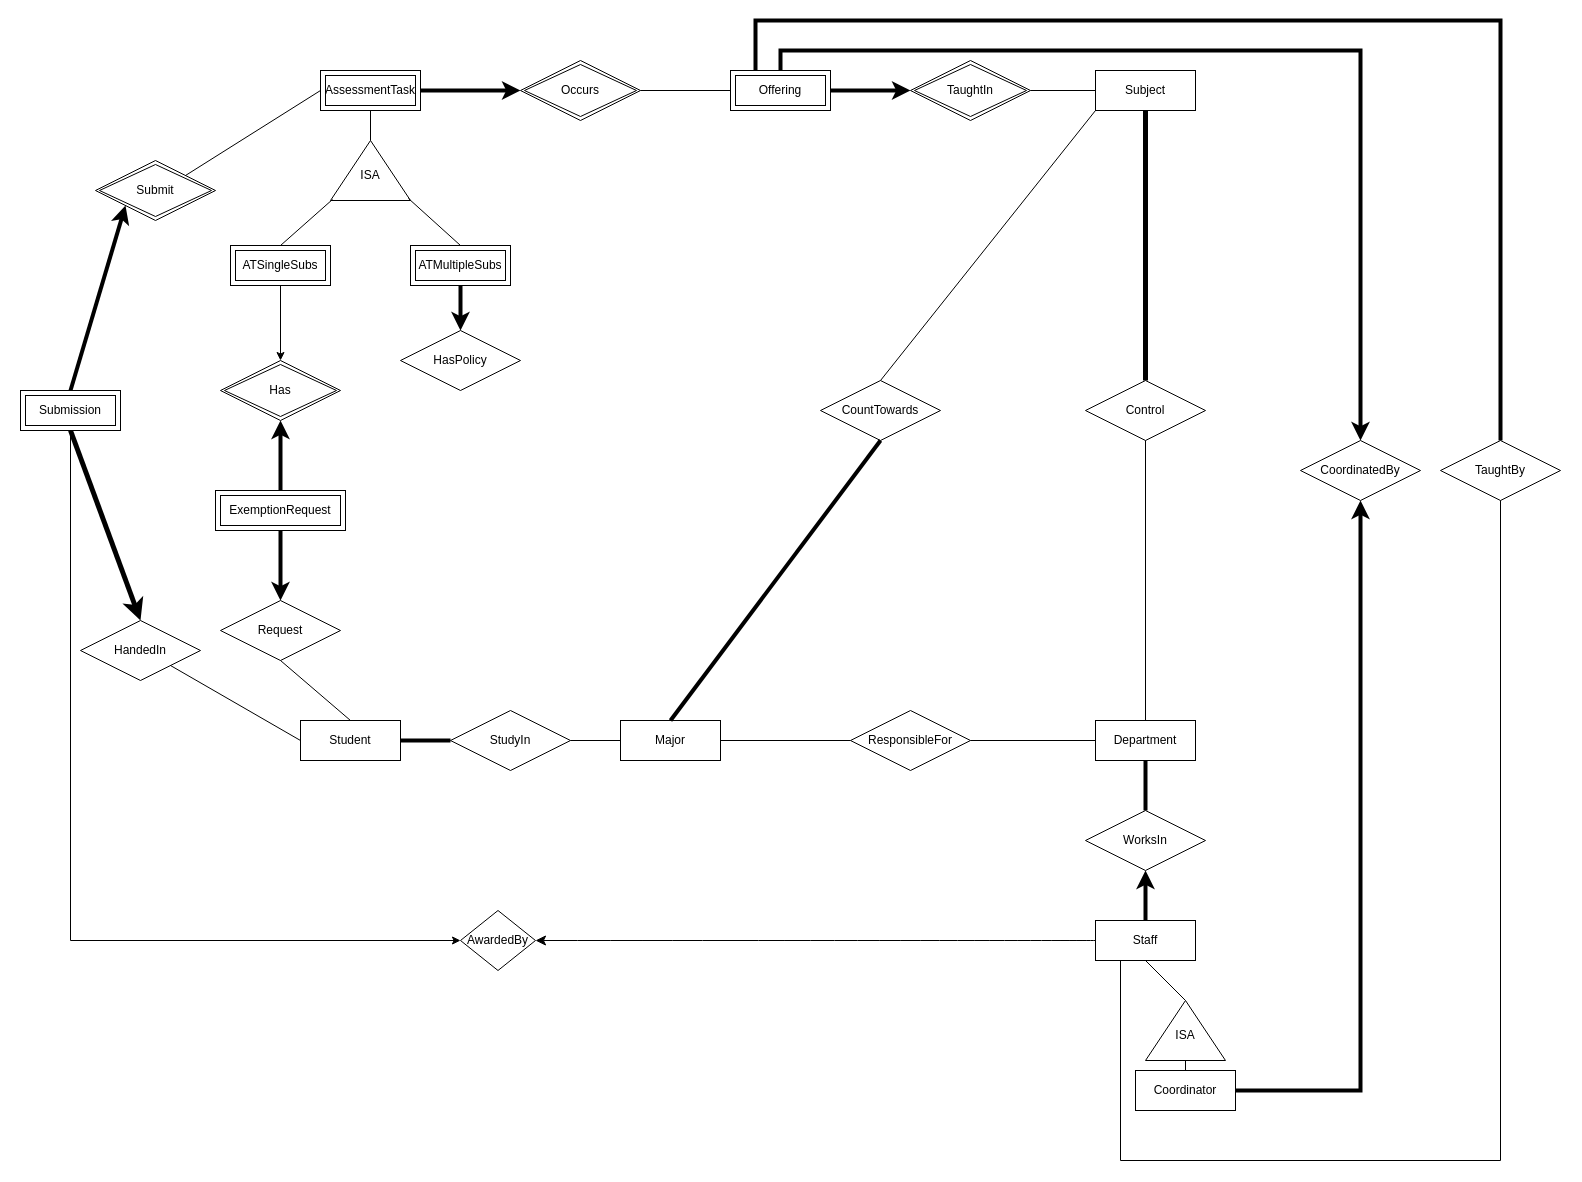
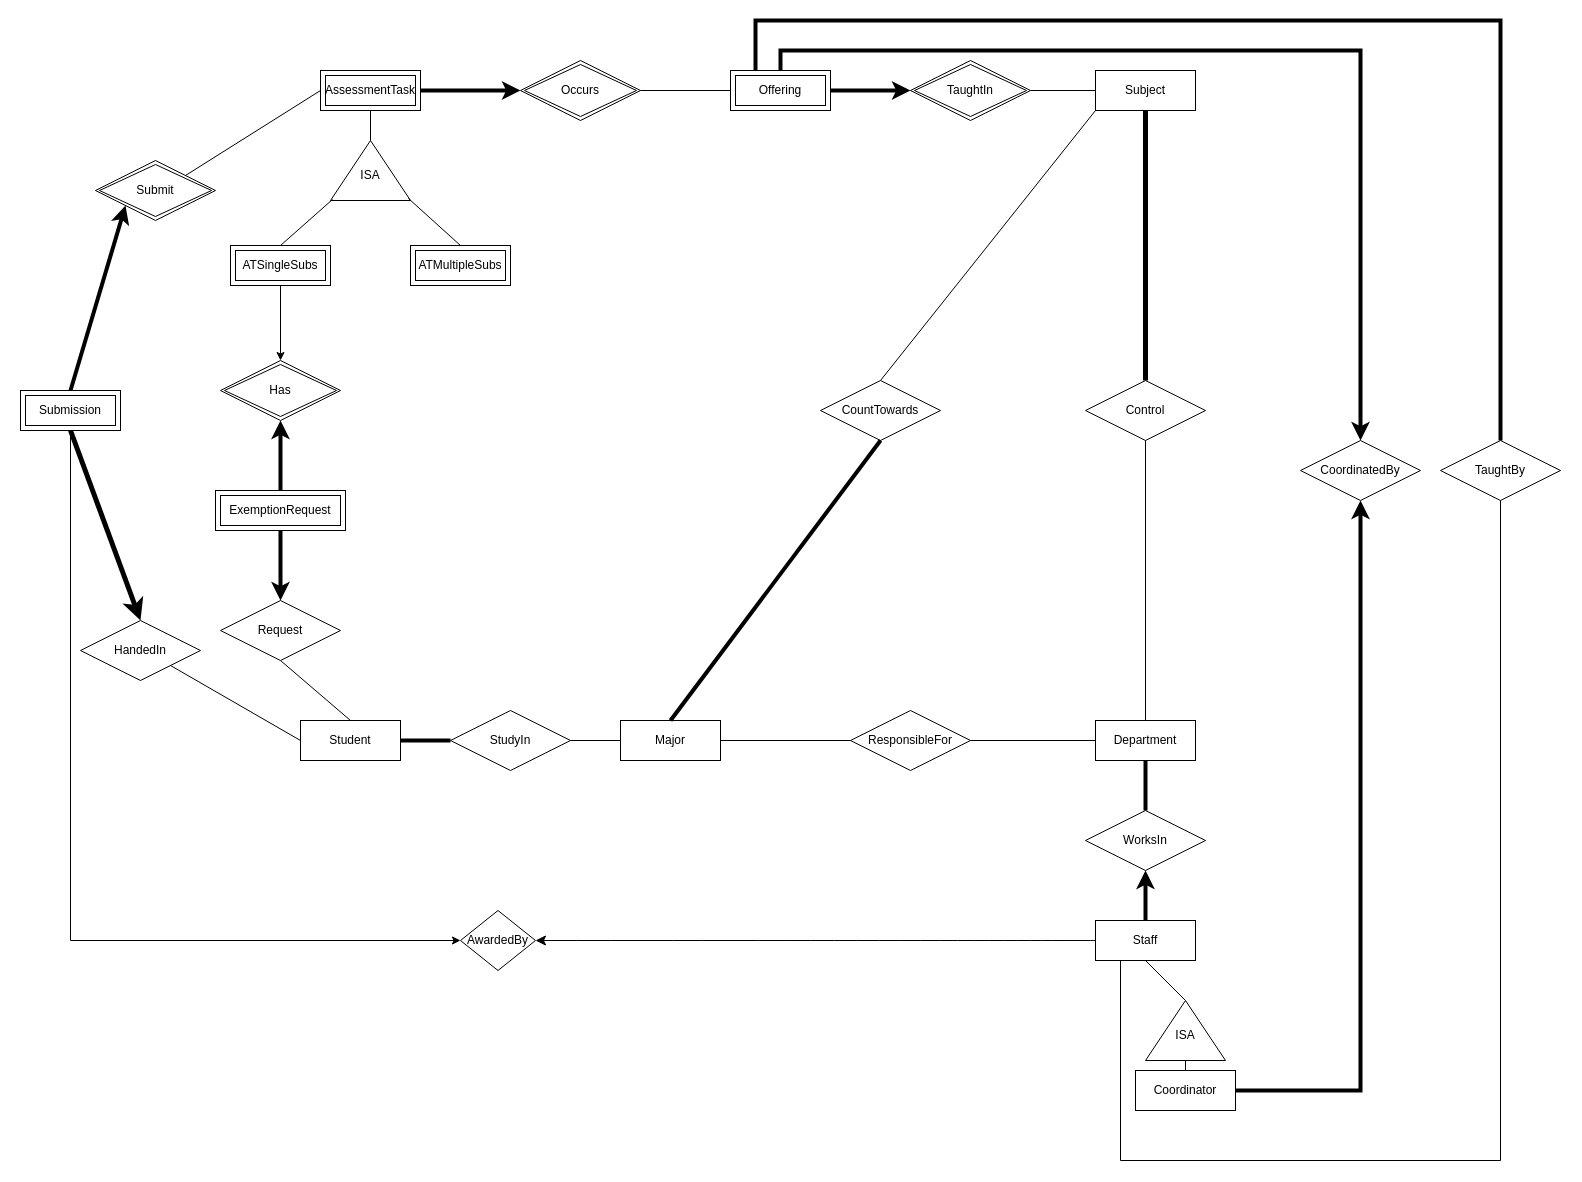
(461, 302) -> none
(461, 361) -> none
